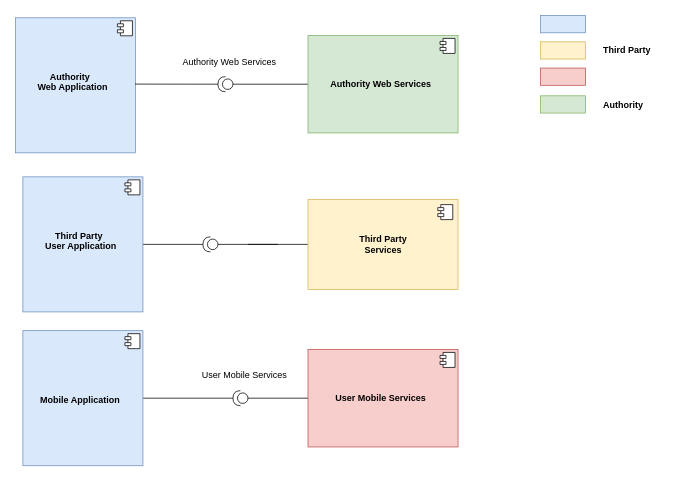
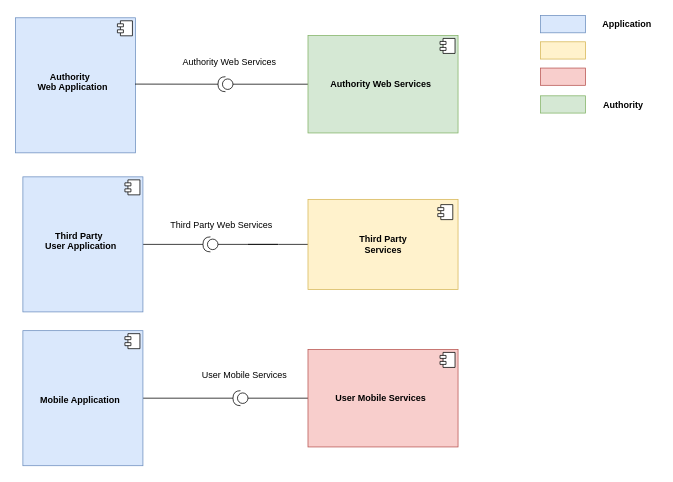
none -> (627, 24)
(627, 50) -> none
none -> (225, 225)
